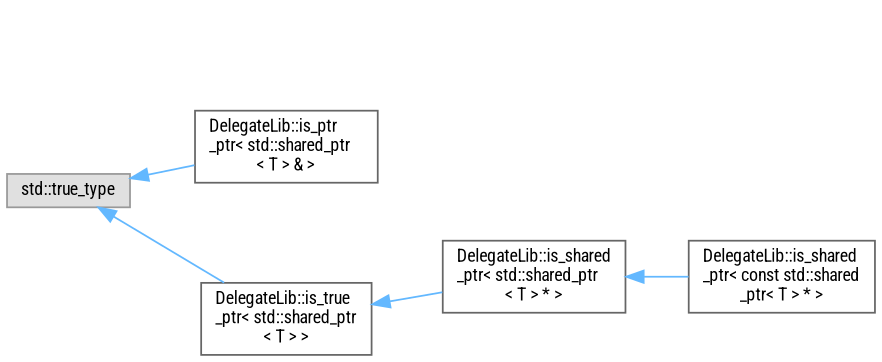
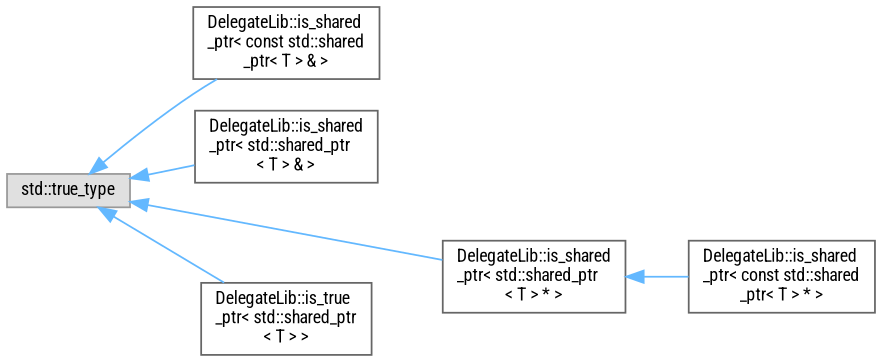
none -> (286, 43)
(286, 147) -> (286, 147)
(416, 297) -> (295, 233)
